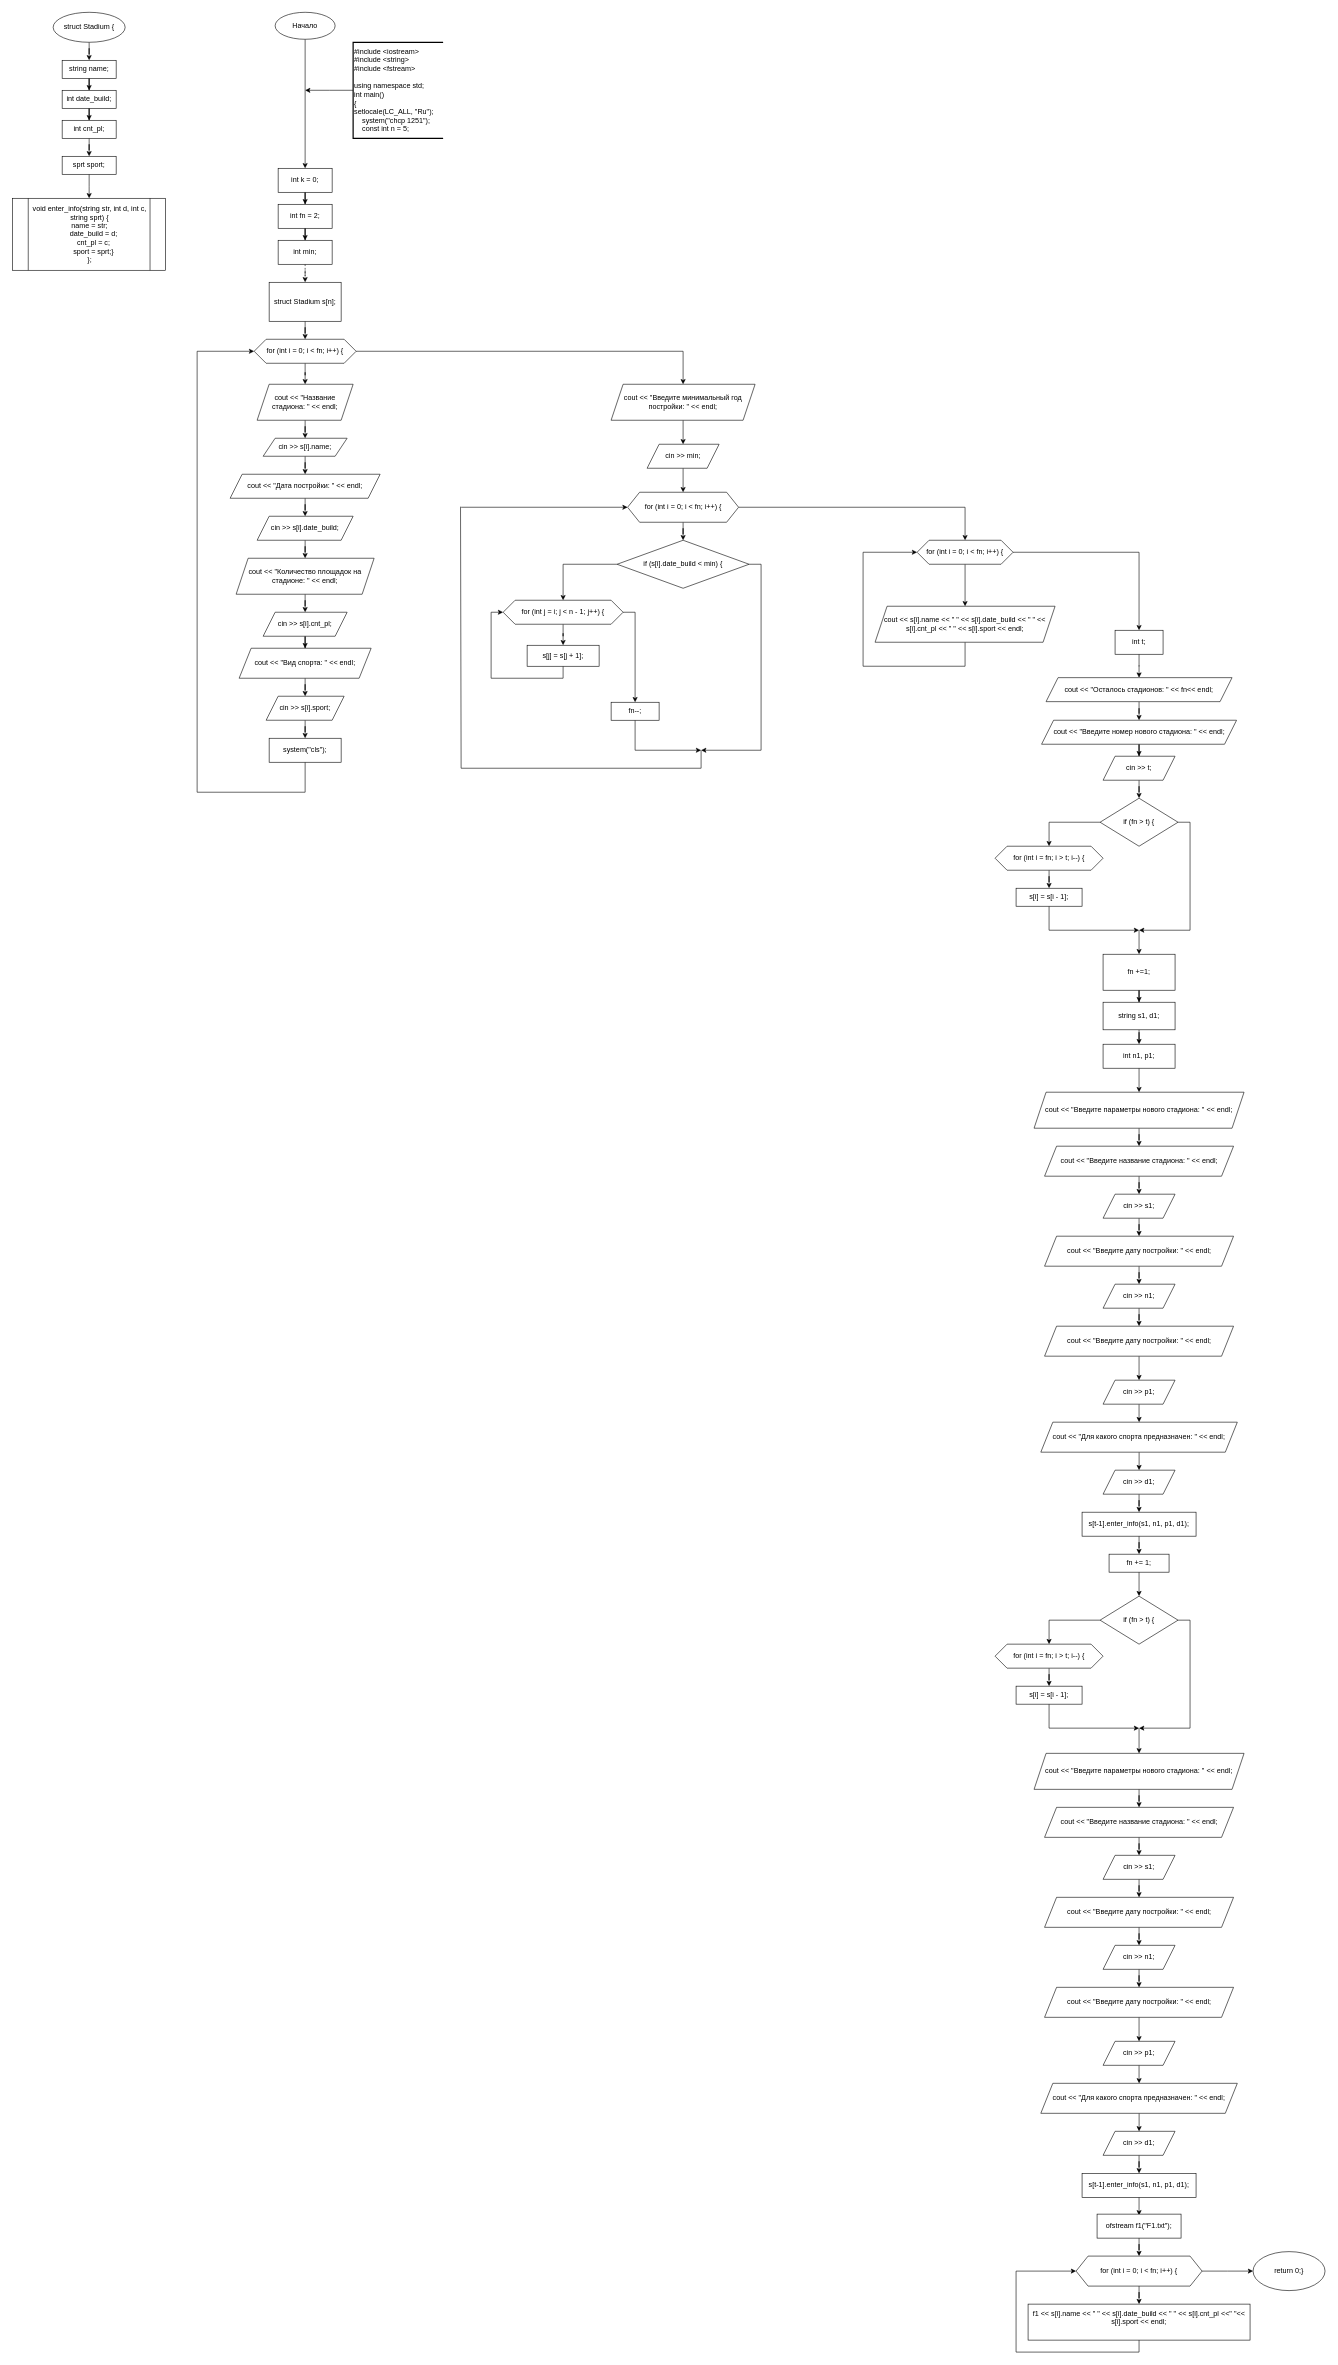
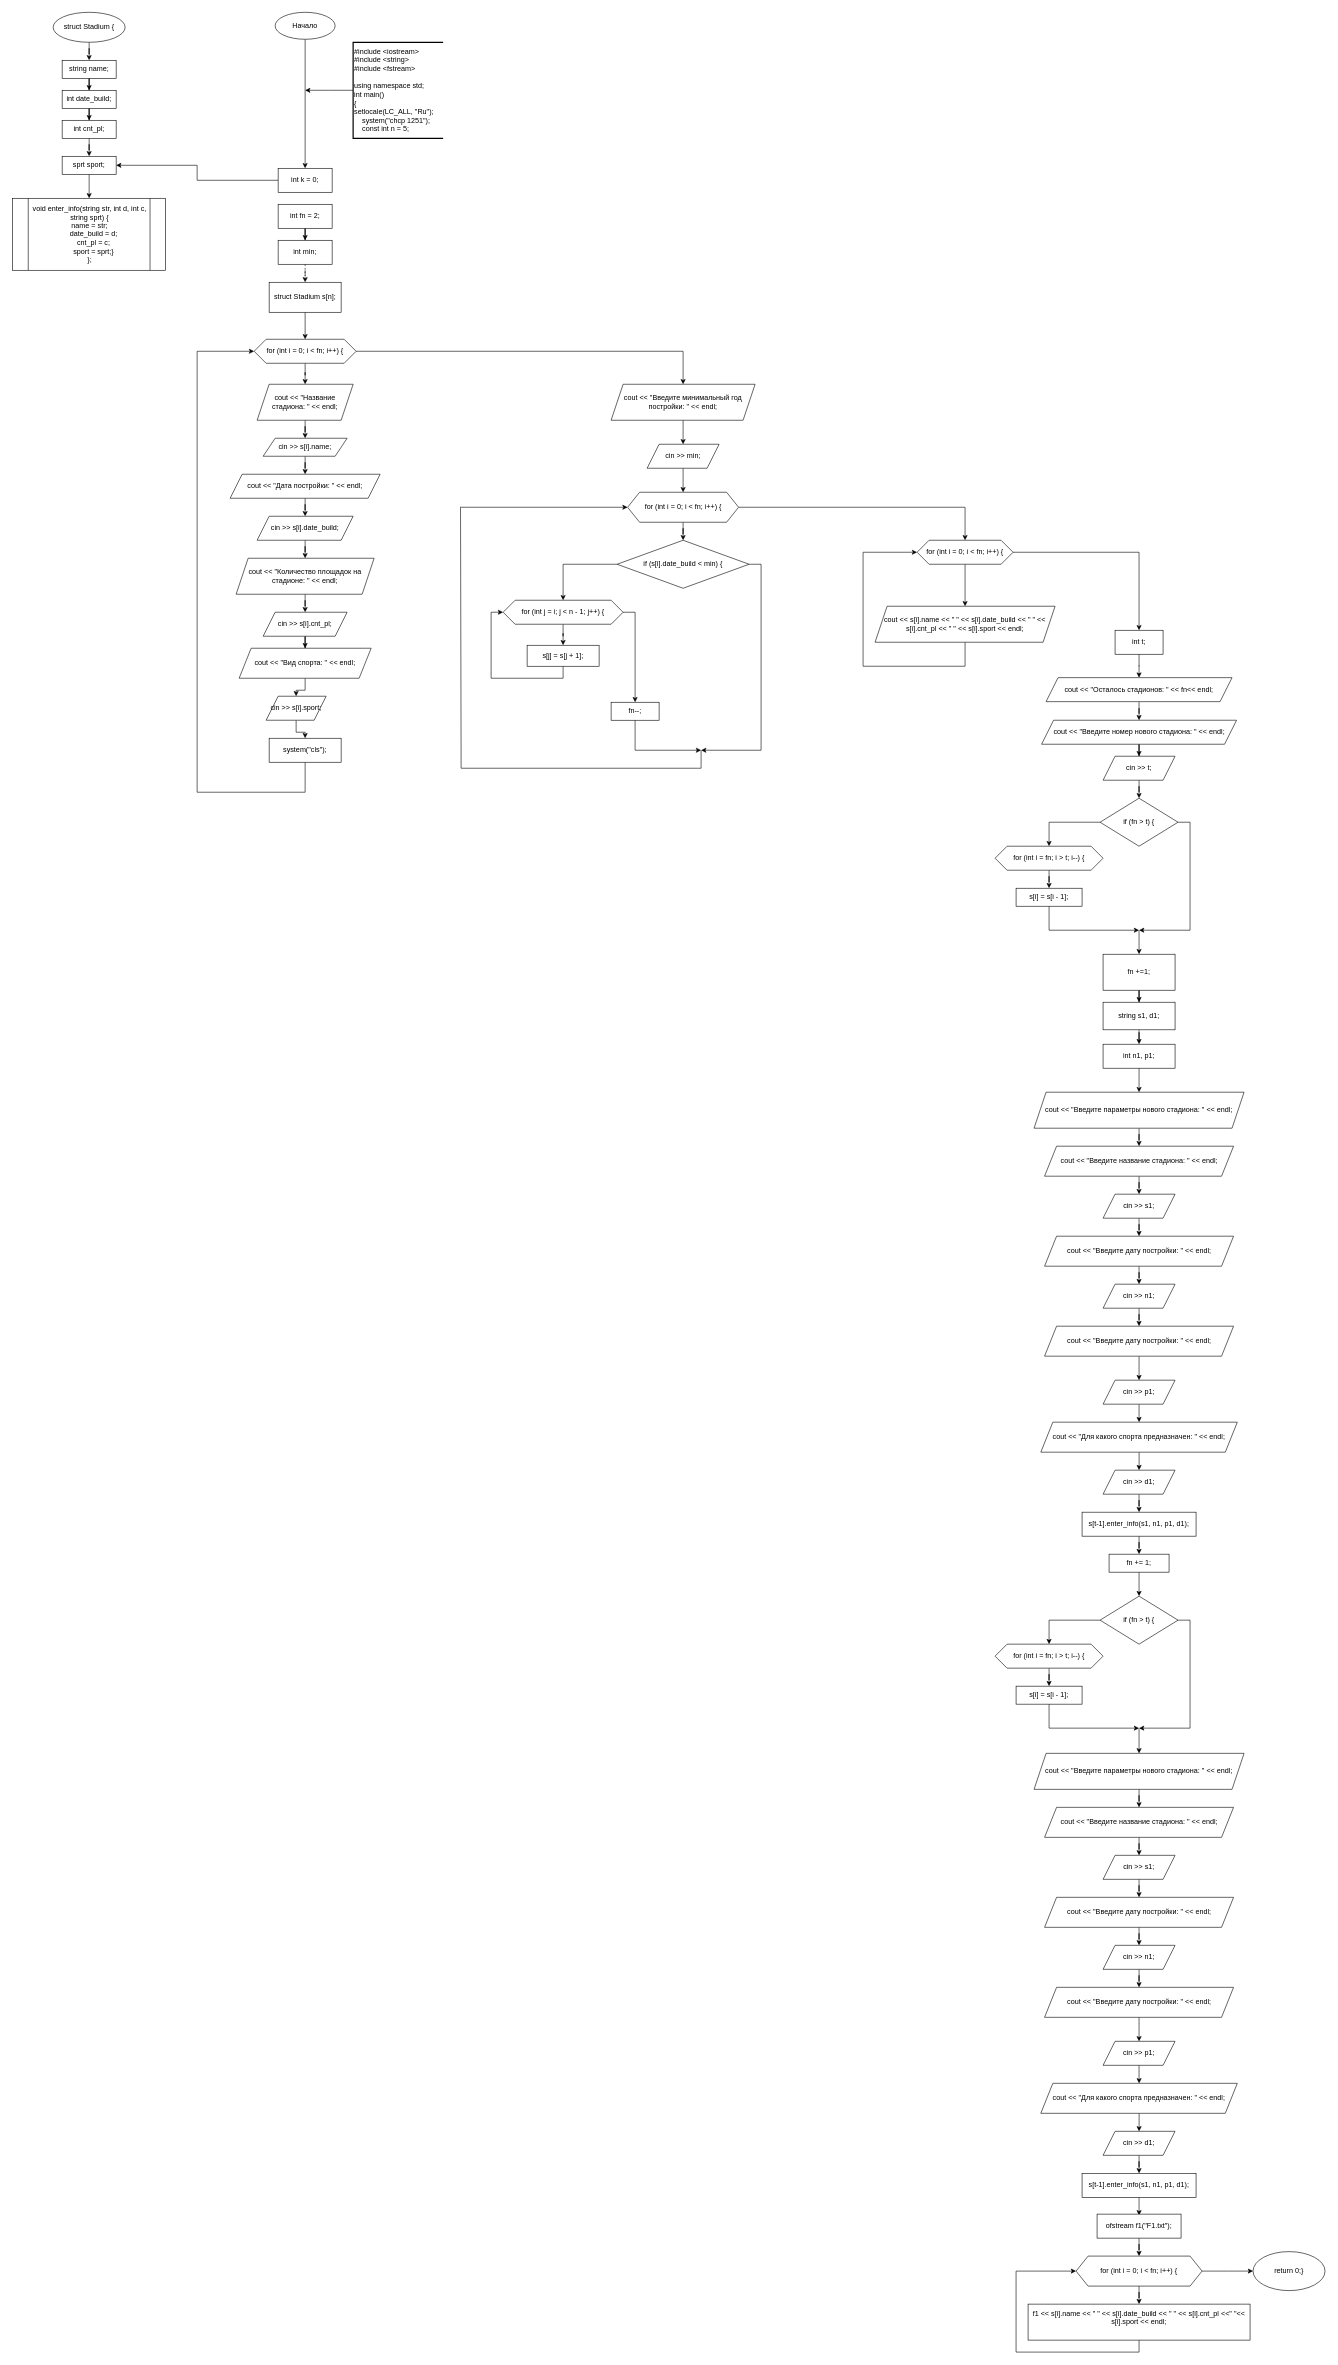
(305, 200) -> (197, 165)
(305, 302) -> (305, 297)
(305, 708) -> (296, 708)
